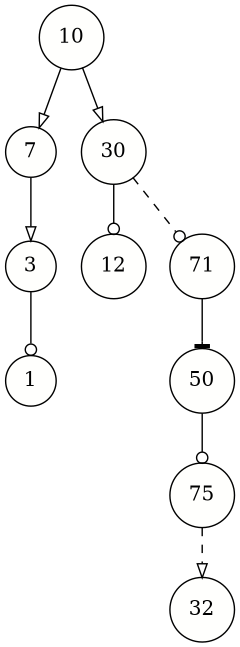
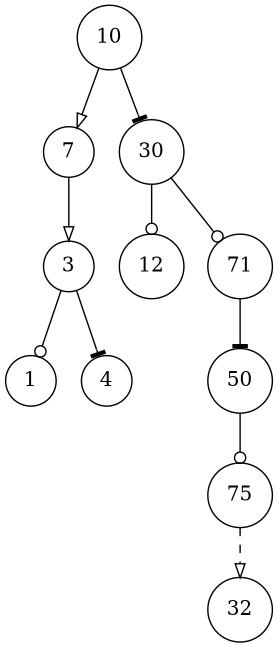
(90, 88) -> (129, 91)
(154, 205) -> (192, 205)
none -> (107, 381)
